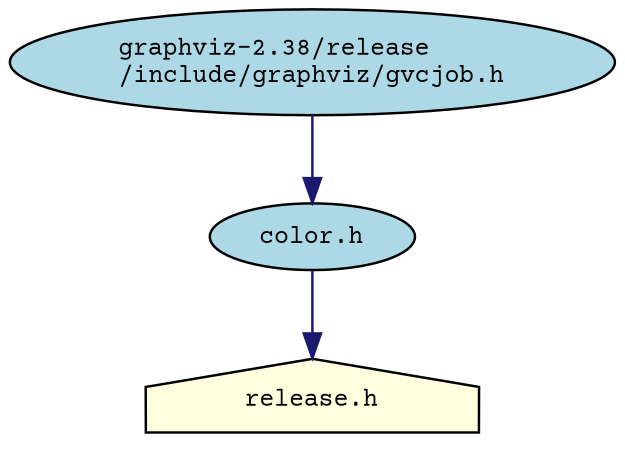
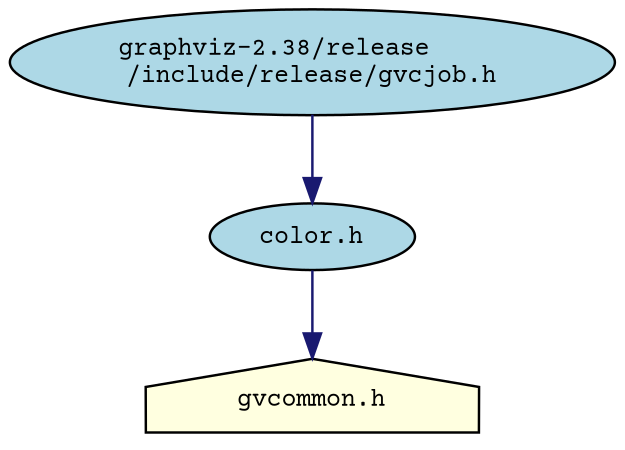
(312, 62) -> (312, 62)
(312, 400) -> (312, 400)
